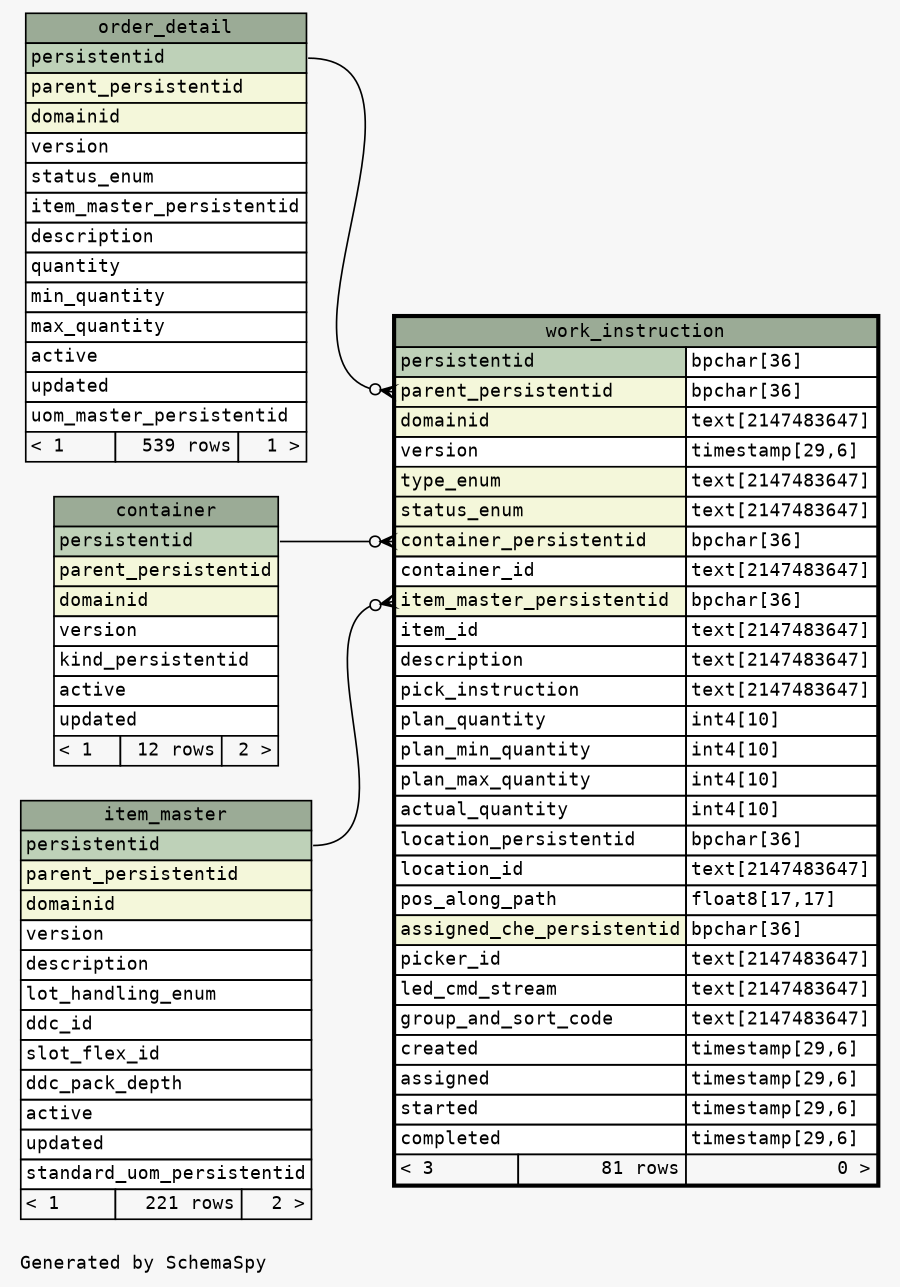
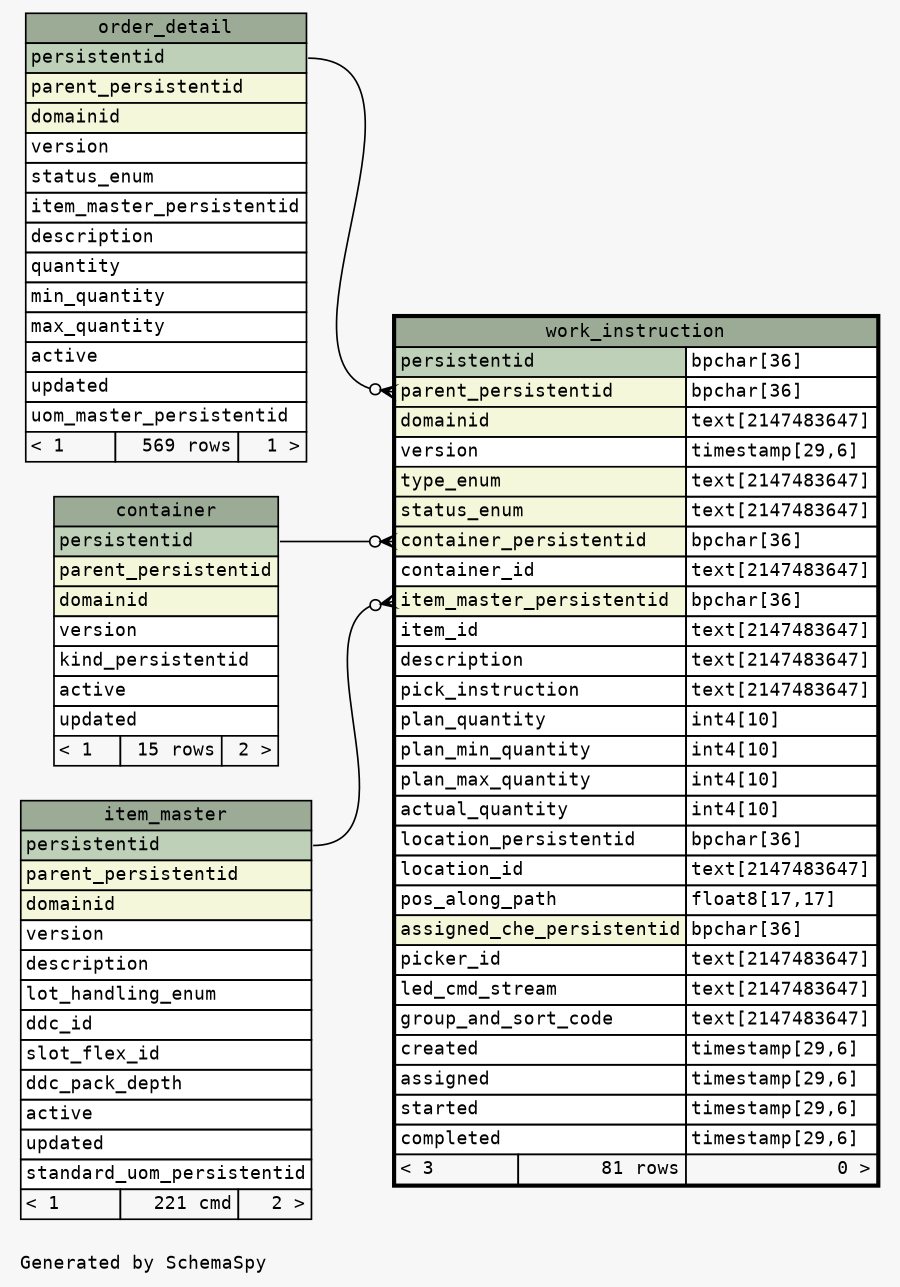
(188, 446) -> (188, 446)
(177, 750) -> (177, 750)
(191, 1203) -> (194, 1203)
